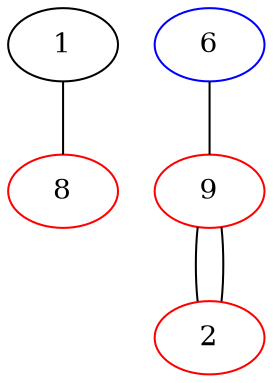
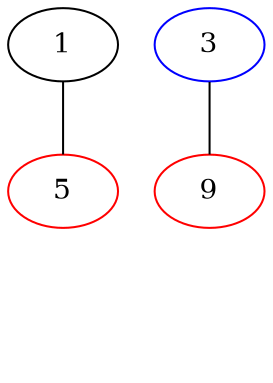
(210, 45) -> (210, 45)
(63, 191) -> (63, 191)
(210, 338) -> none
